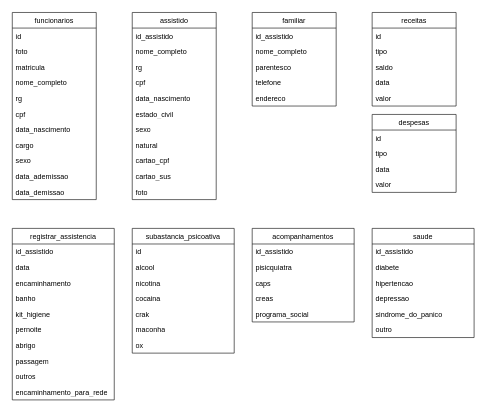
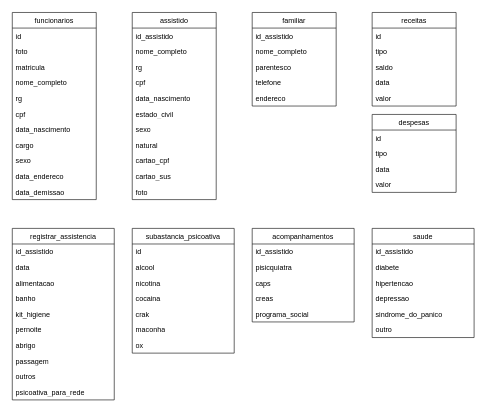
(43, 176) -> (42, 176)
(43, 283) -> (36, 283)
(63, 393) -> (54, 393)
